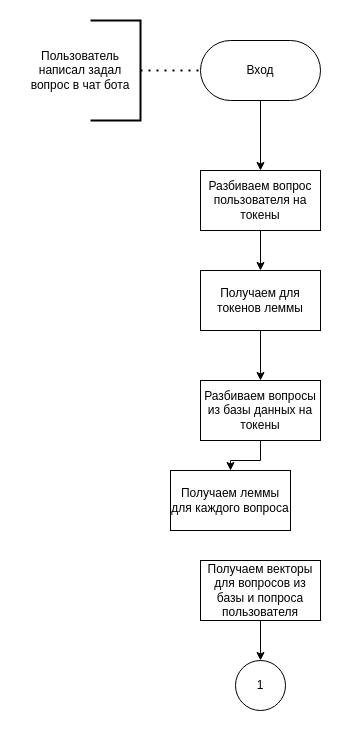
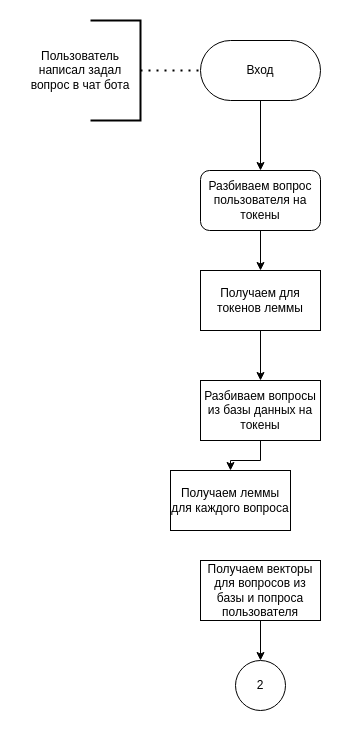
(261, 201) -> (261, 201)
(261, 686) -> (261, 686)
